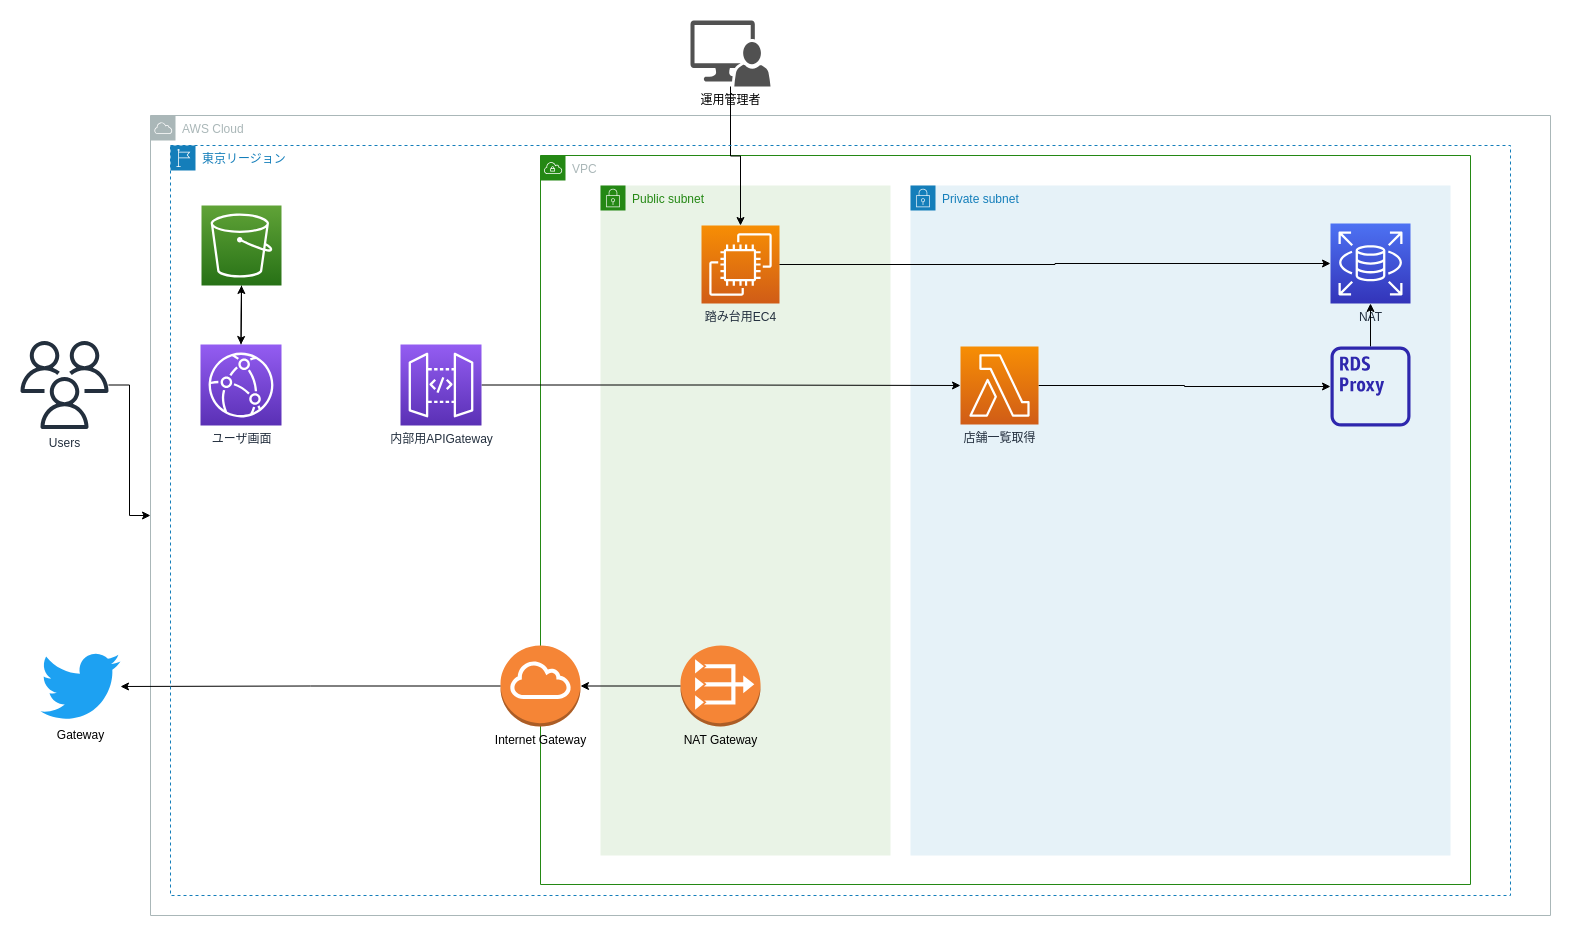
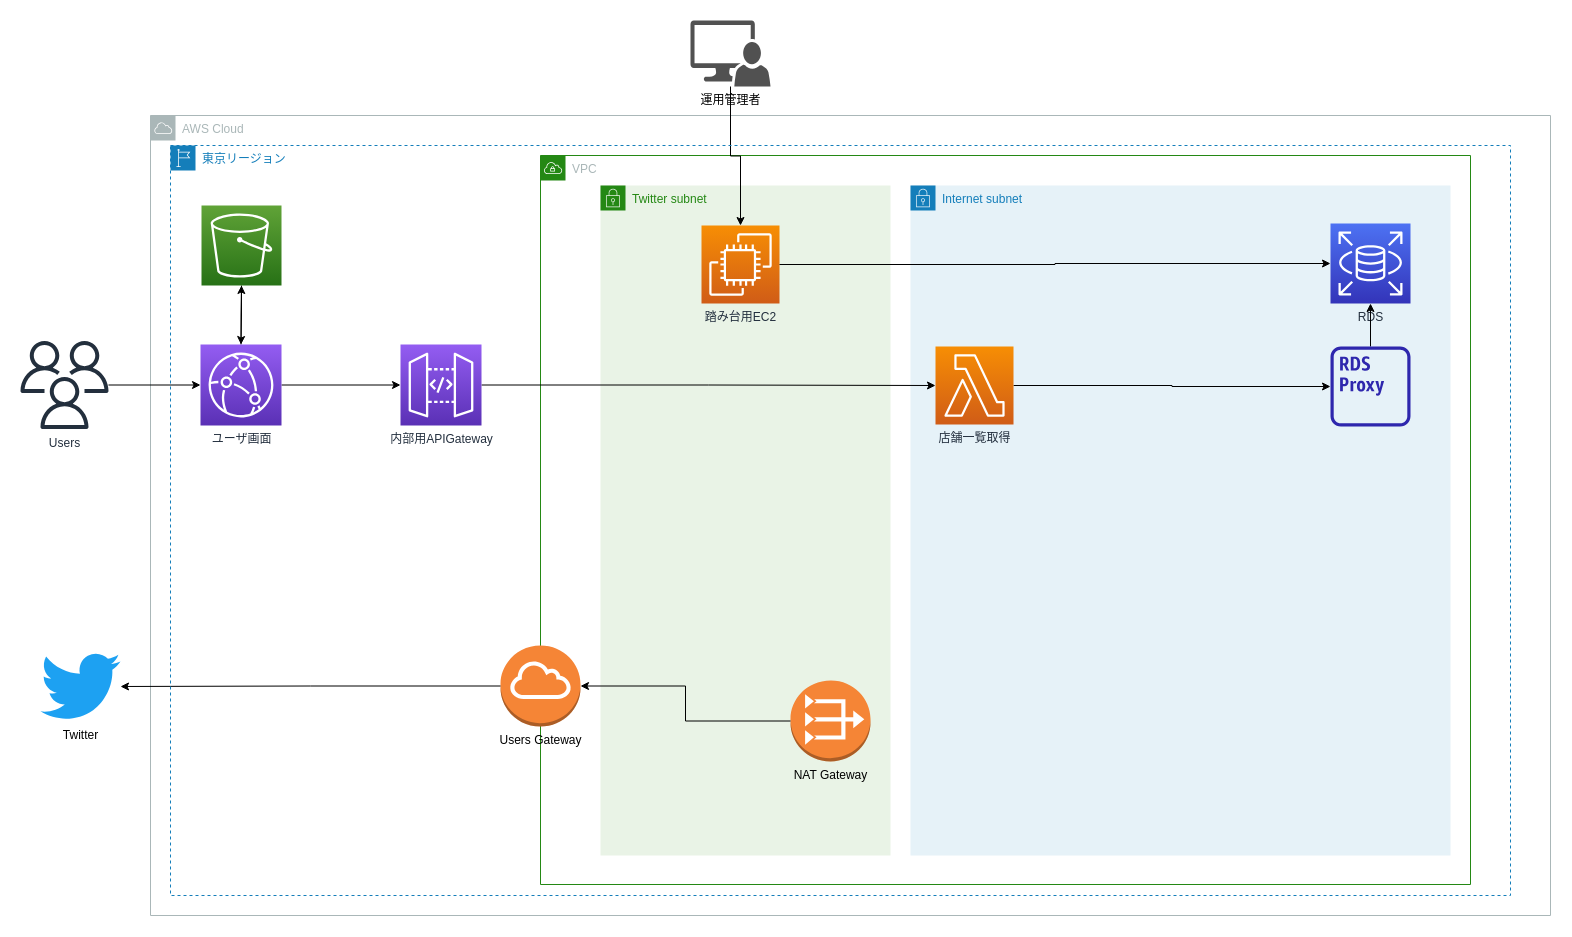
(672, 200) -> (676, 200)
(986, 200) -> (991, 200)
(741, 318) -> (741, 318)
(1371, 318) -> (1371, 318)
none -> (338, 385)
(1000, 386) -> (975, 386)
(130, 456) -> (160, 385)
(721, 686) -> (831, 721)
(81, 736) -> (81, 736)
(541, 741) -> (541, 741)
